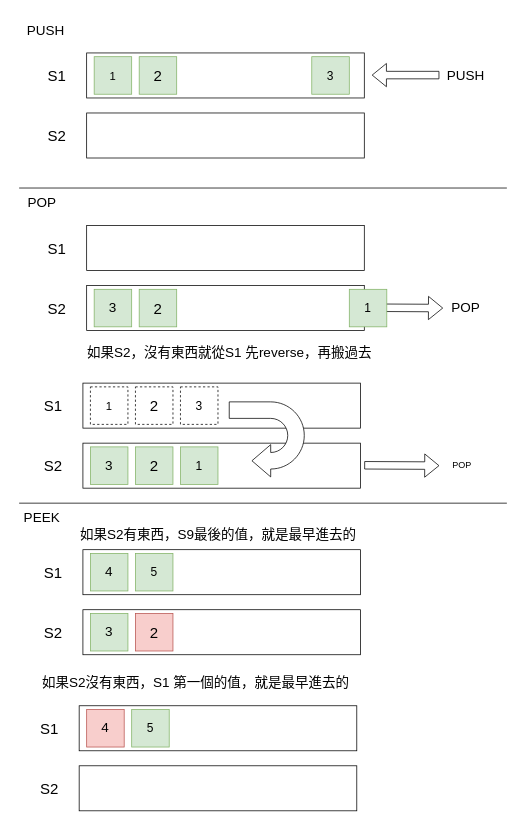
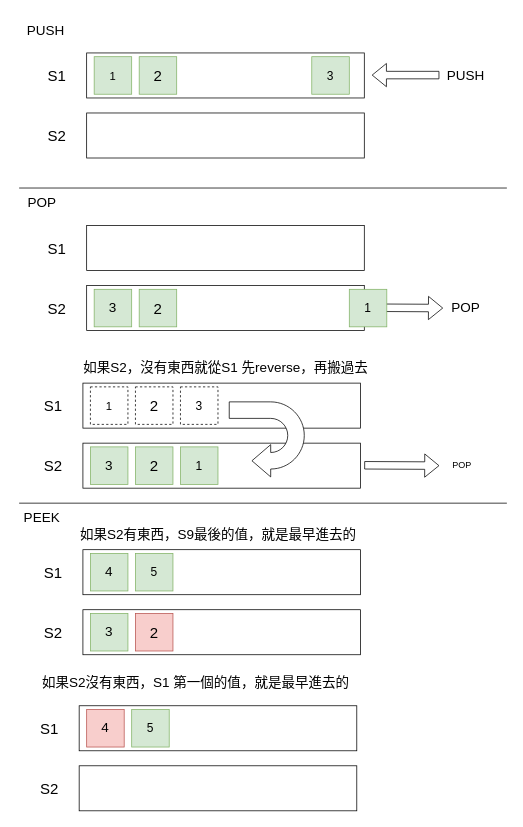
(229, 353) -> (225, 368)
